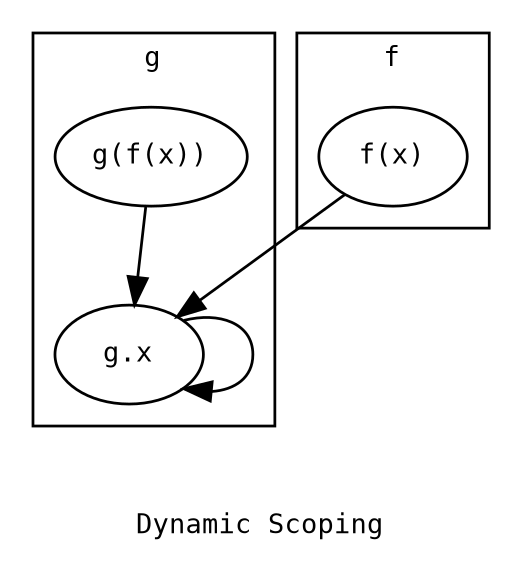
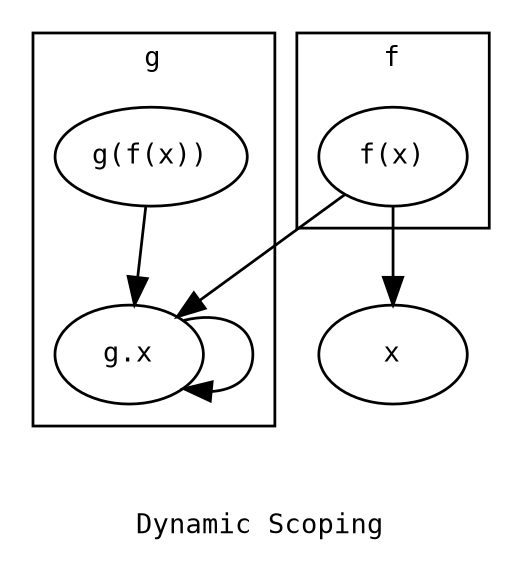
none -> (393, 355)
